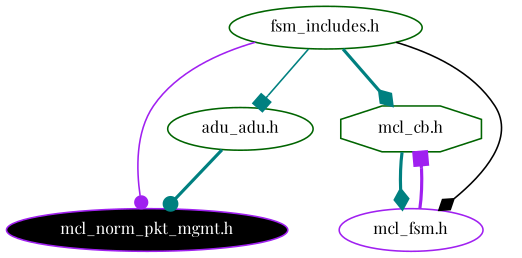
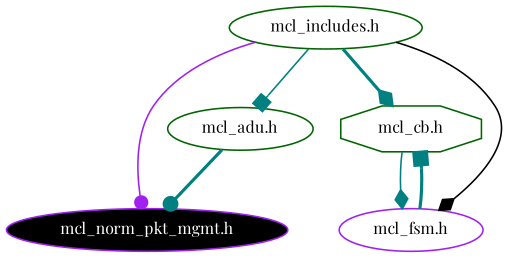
(326, 28) -> (326, 28)
(240, 129) -> (240, 129)
(401, 171) -> (401, 171)
(422, 188) -> (422, 188)
